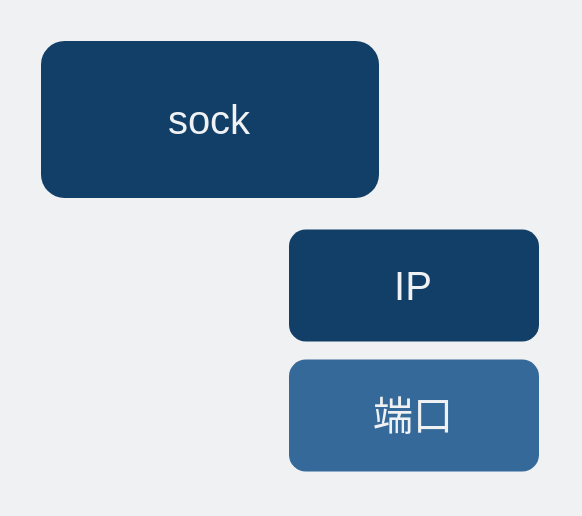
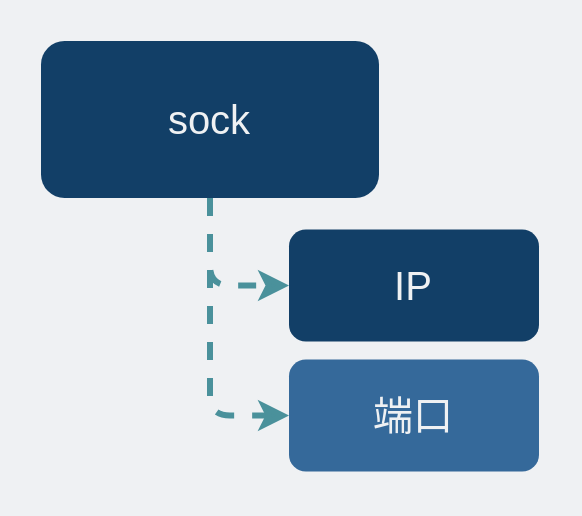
none -> (252, 286)
none -> (210, 314)
